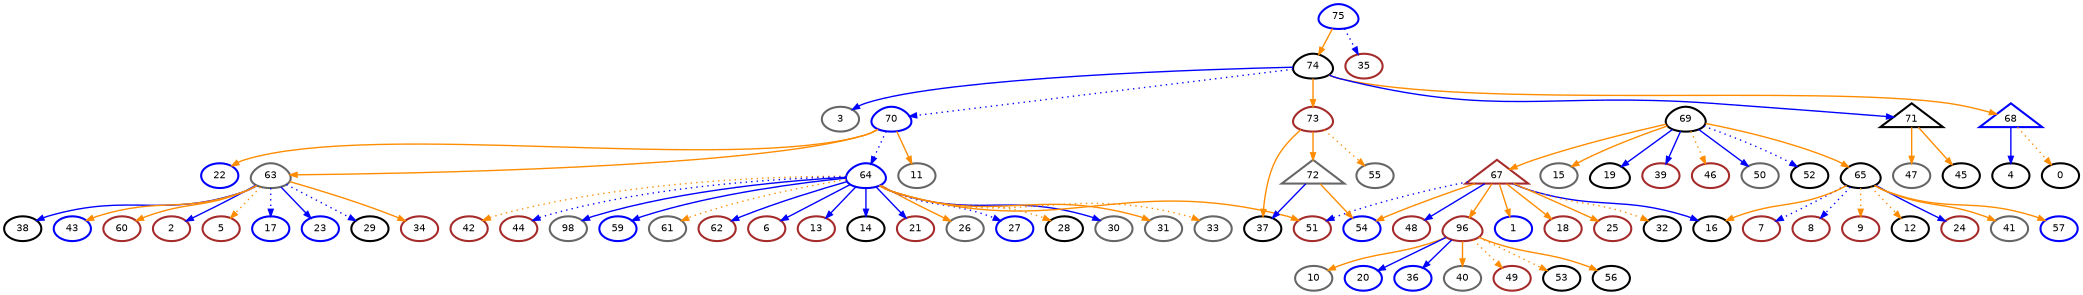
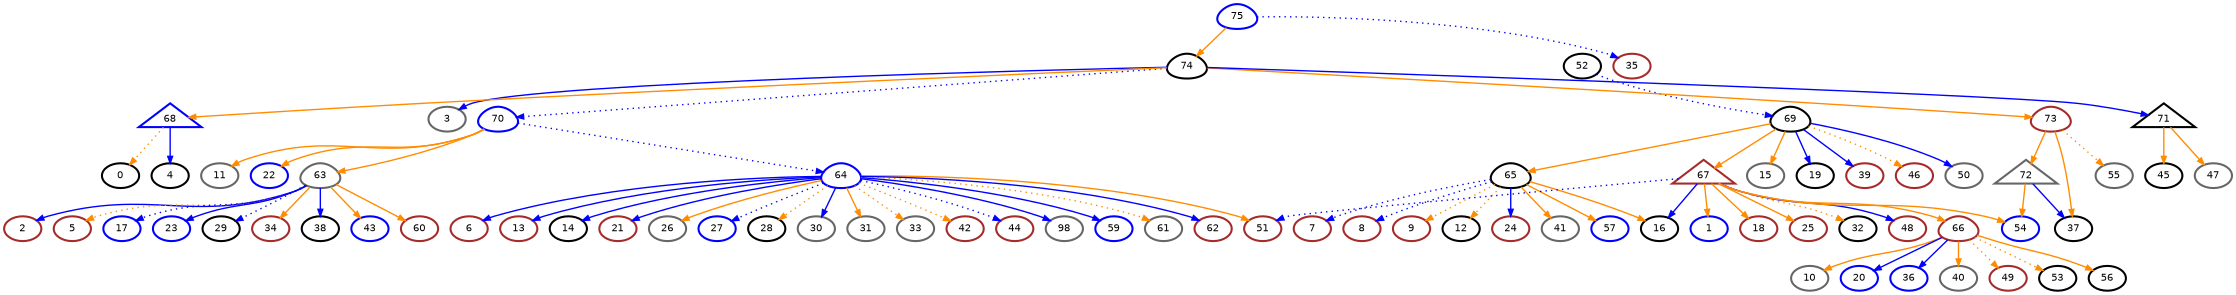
(1748, 143) -> (1684, 100)
(1610, 176) -> (1815, 176)
(1463, 229) -> (1959, 229)
